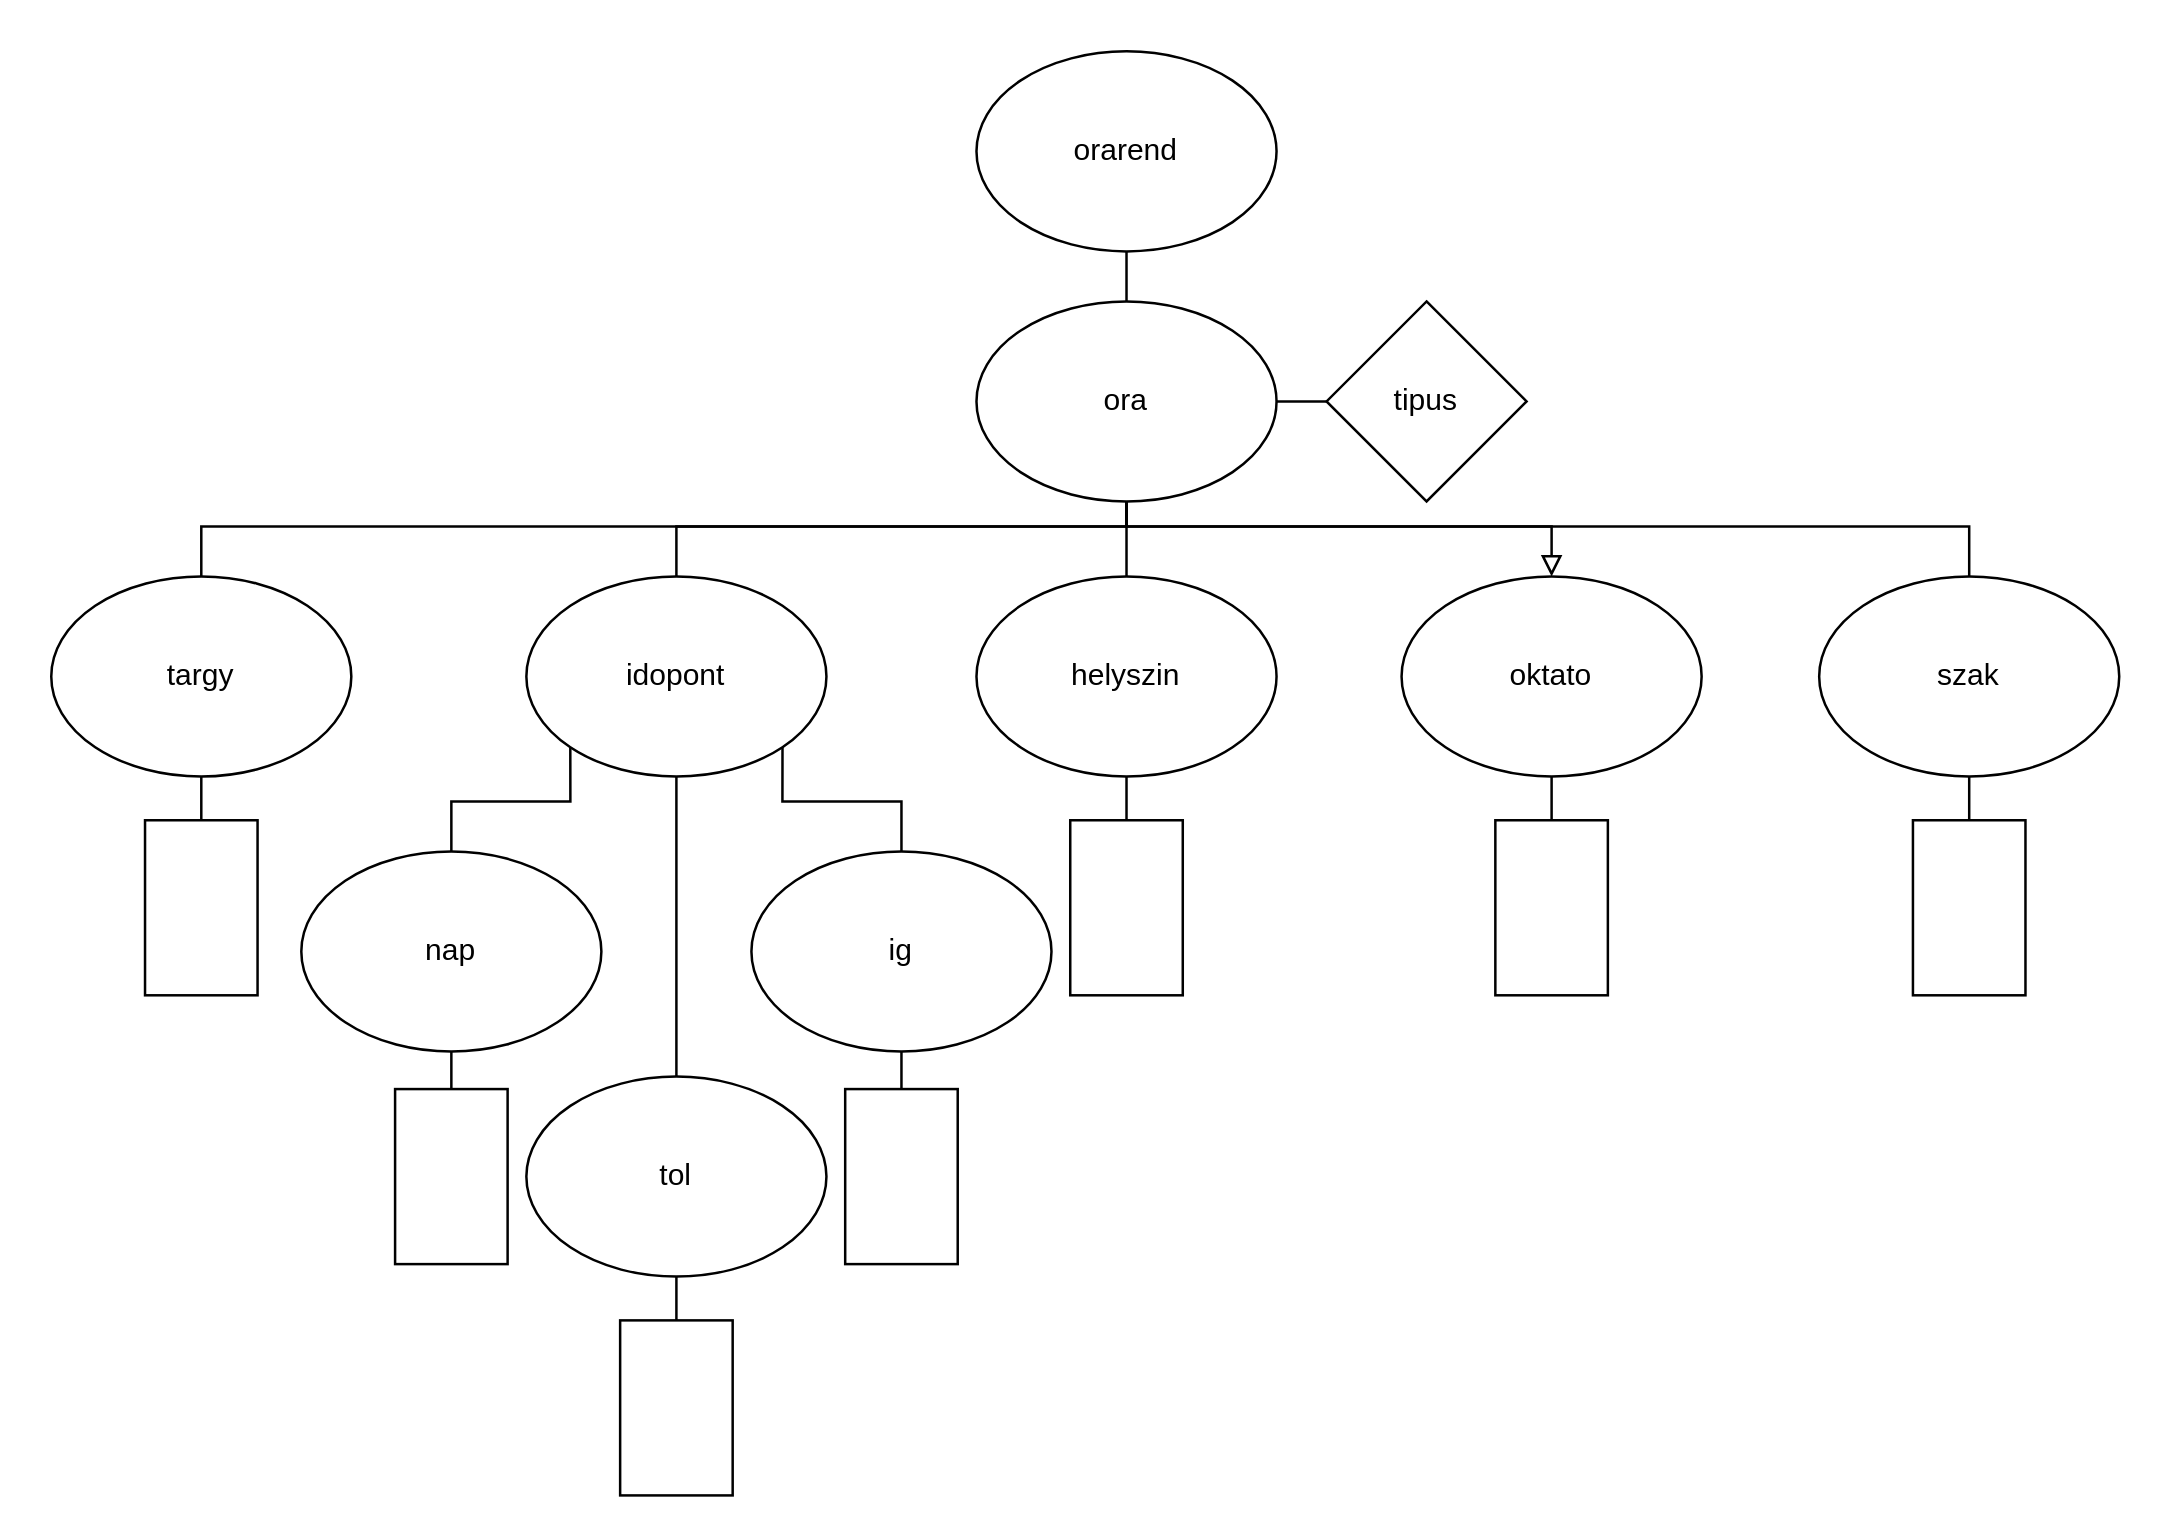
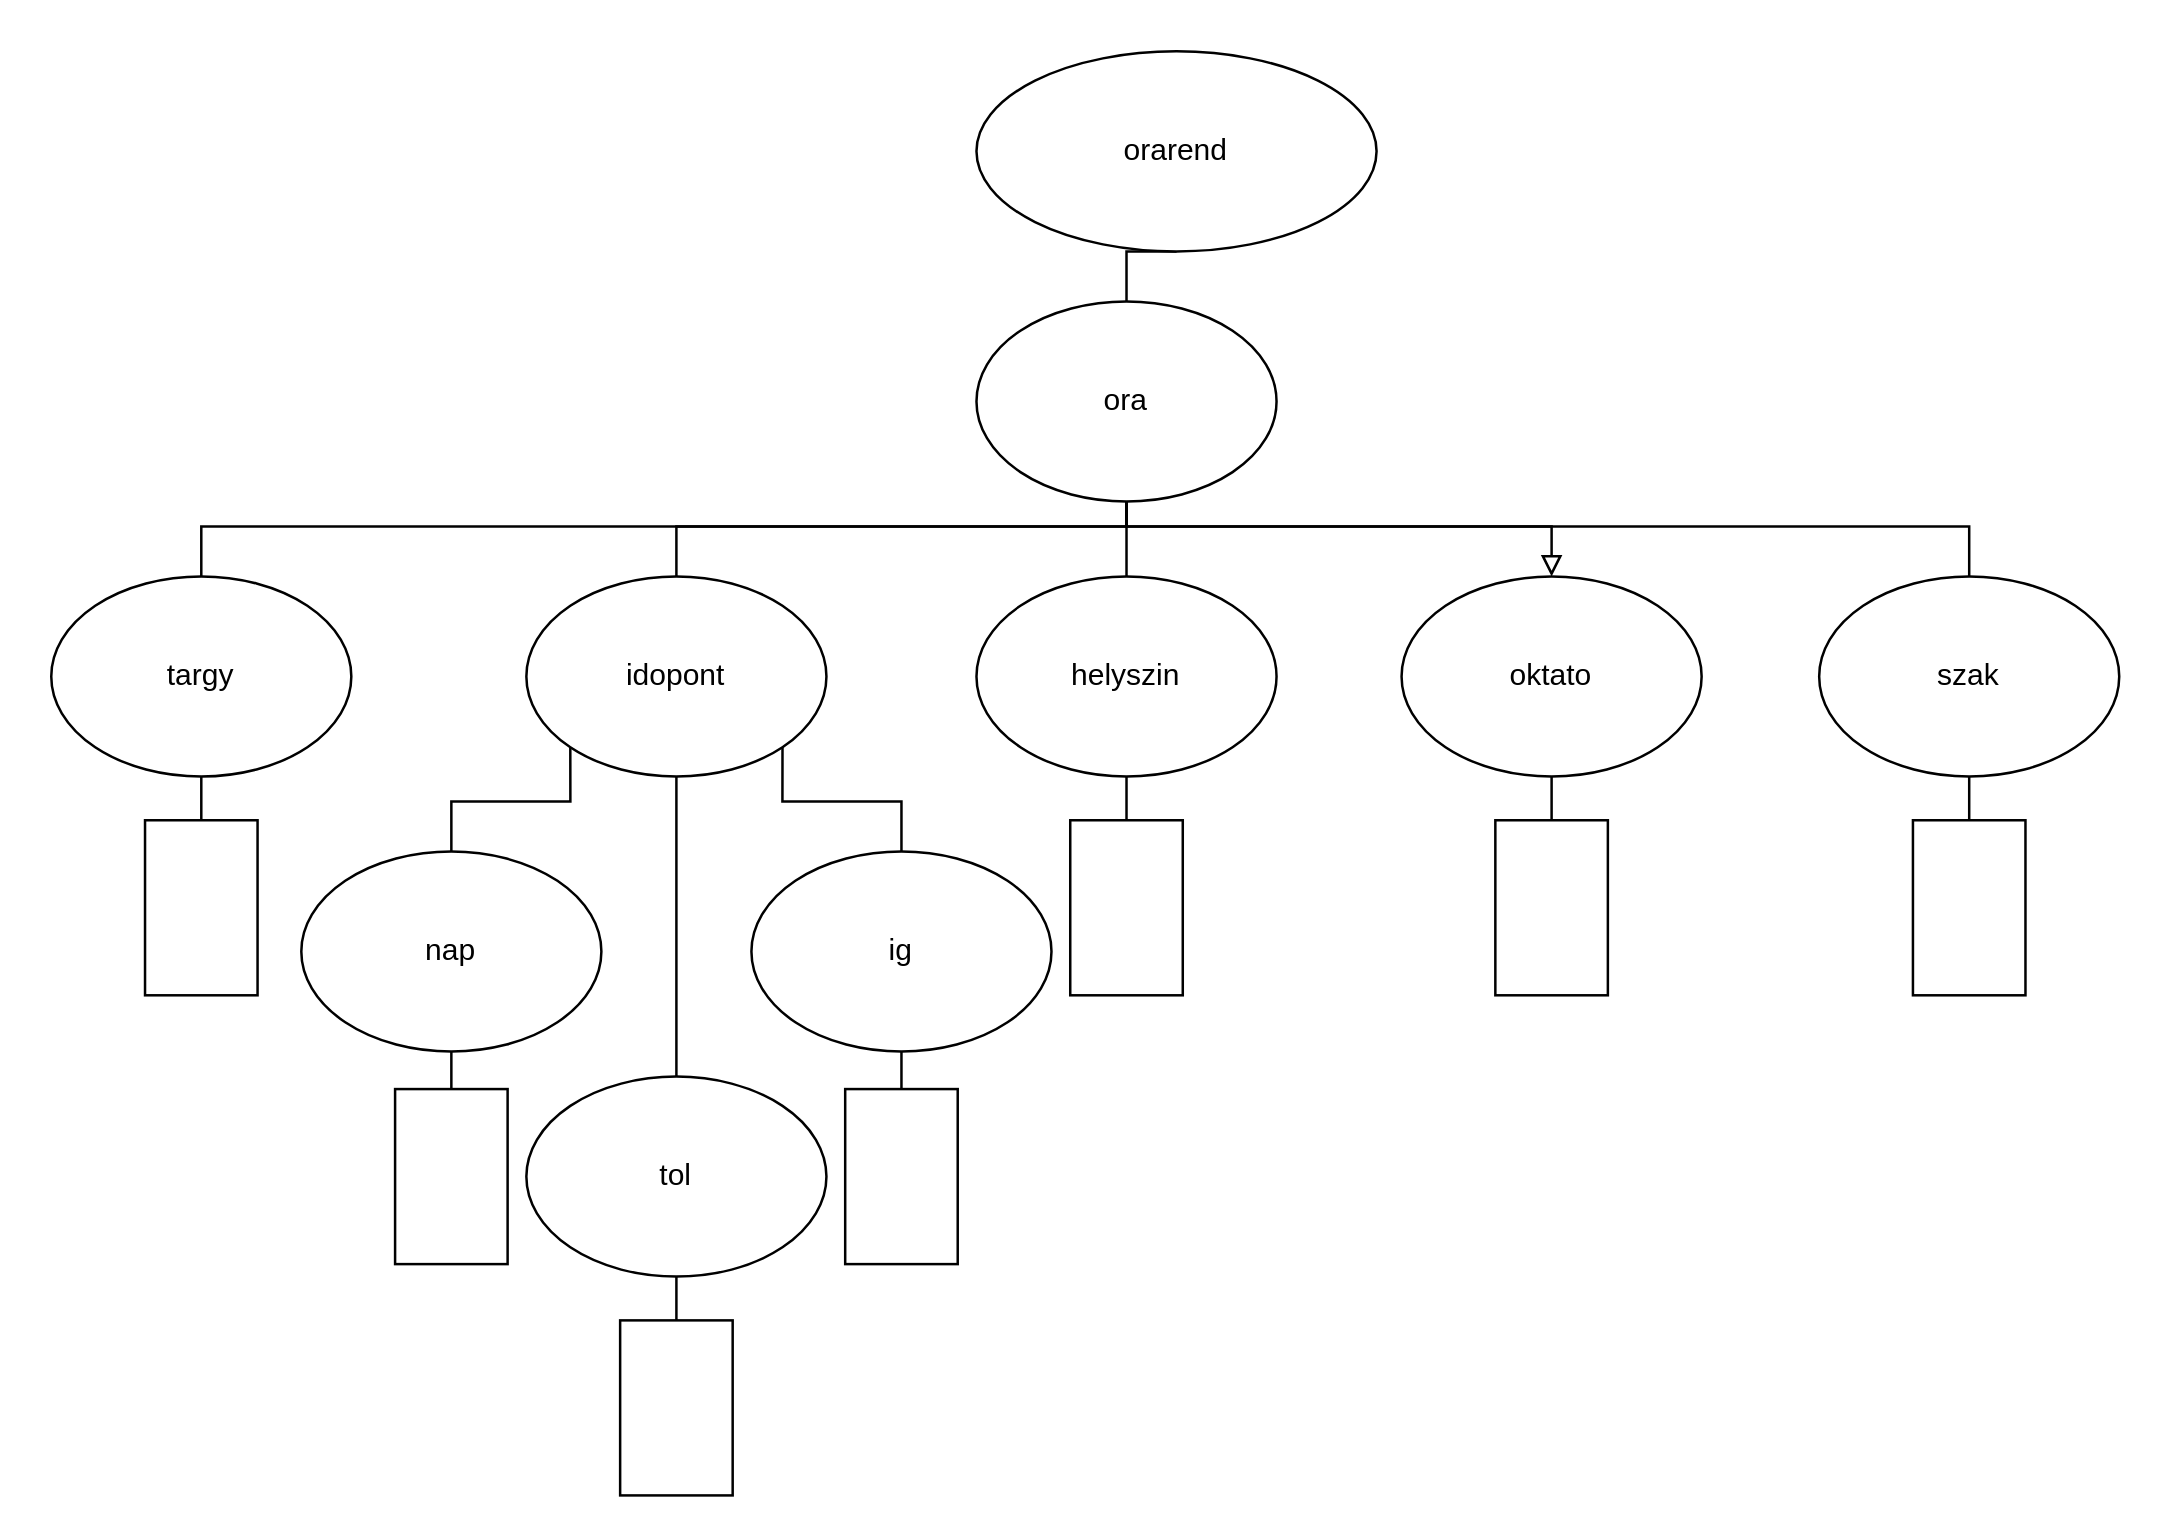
(1126, 151) -> (1176, 151)
(1301, 401) -> none
(1426, 401) -> none
